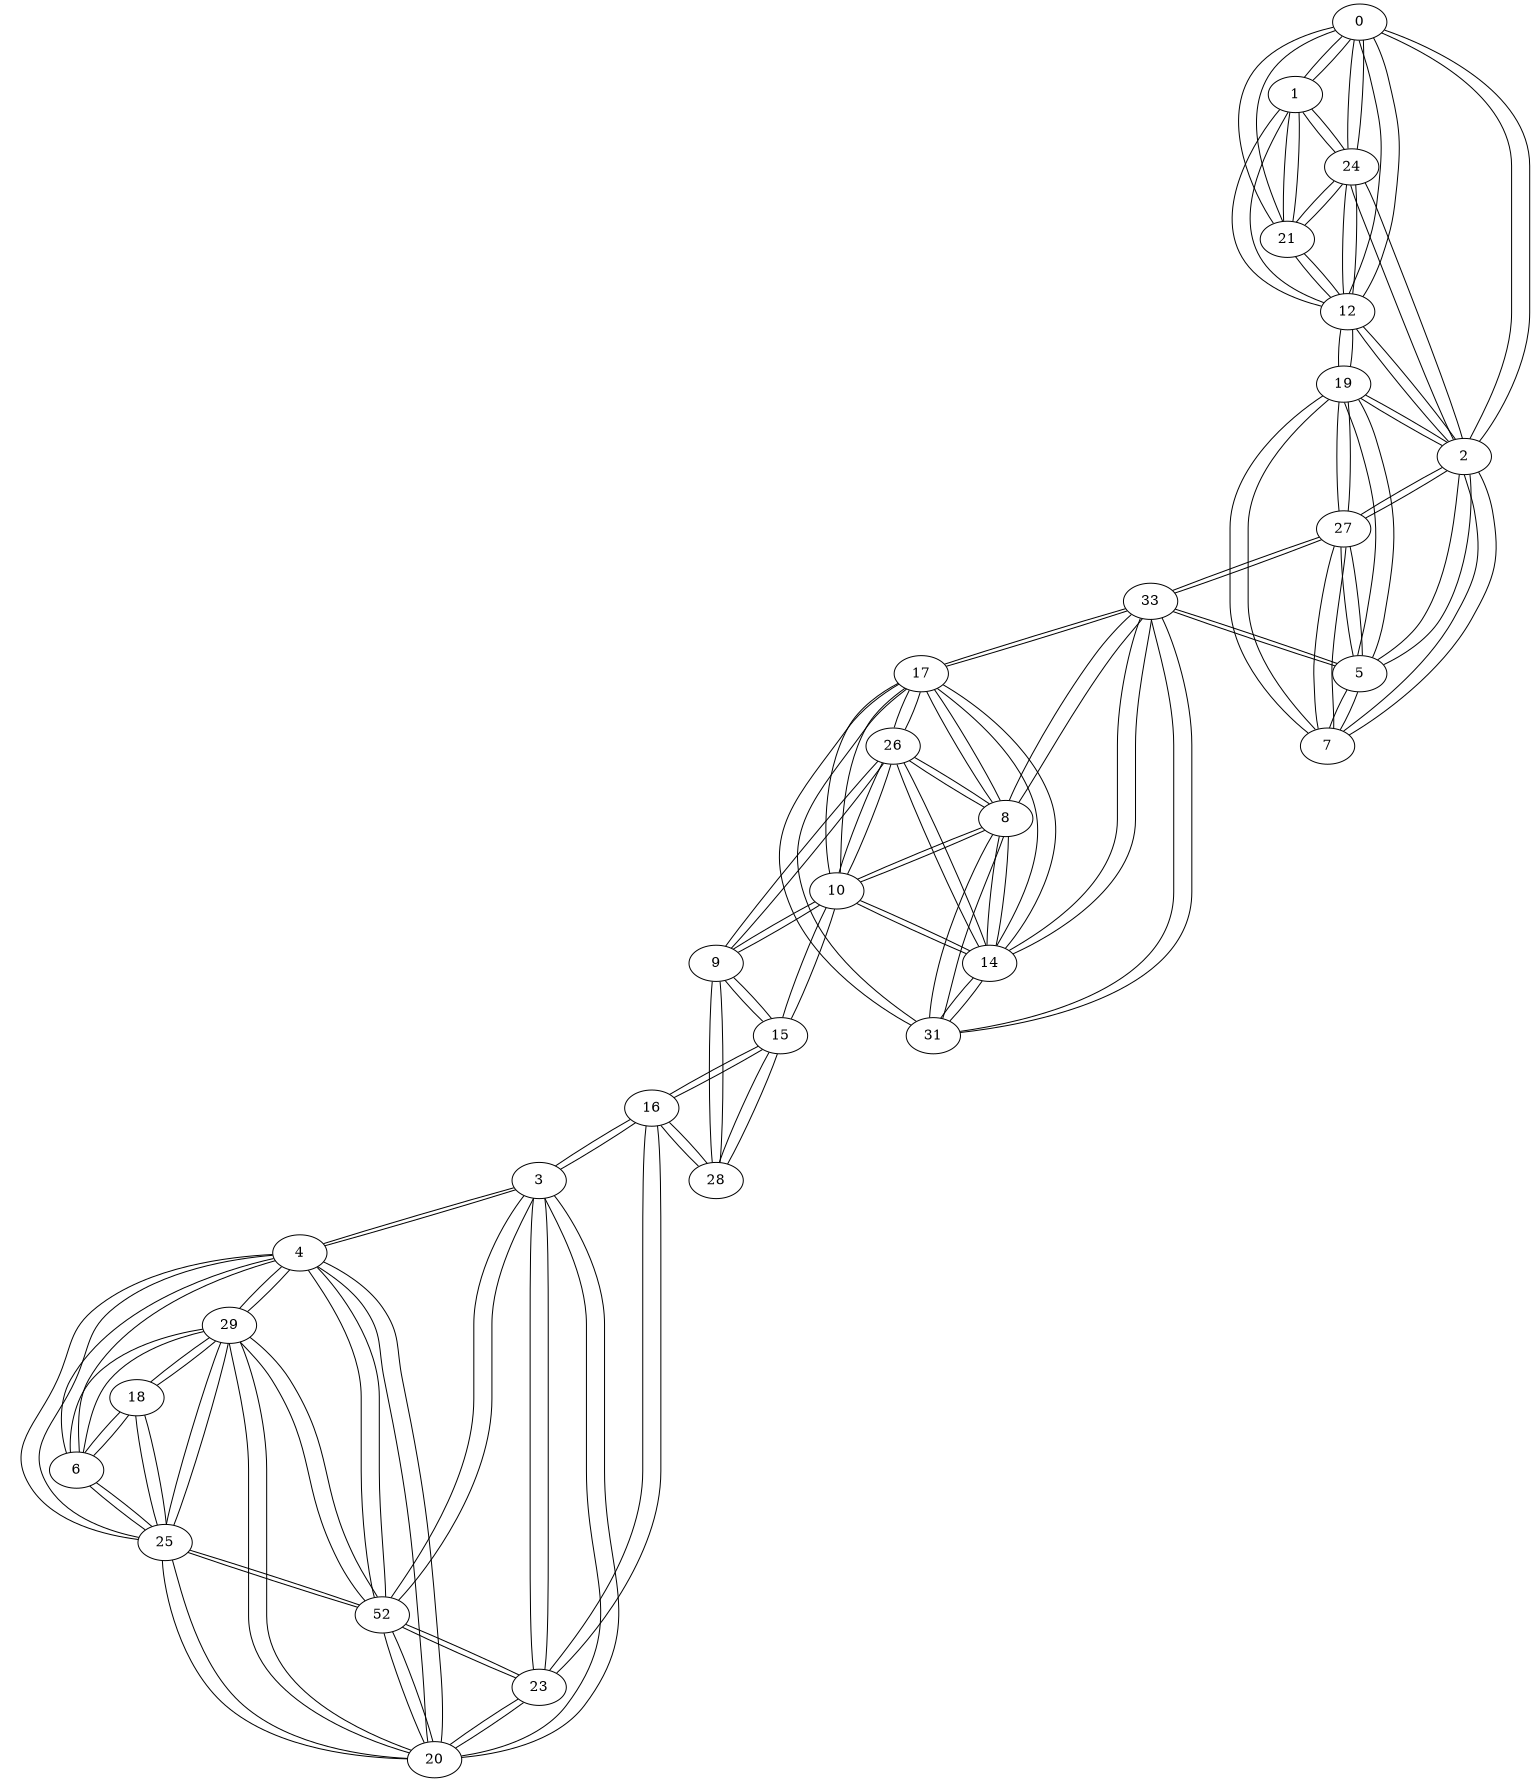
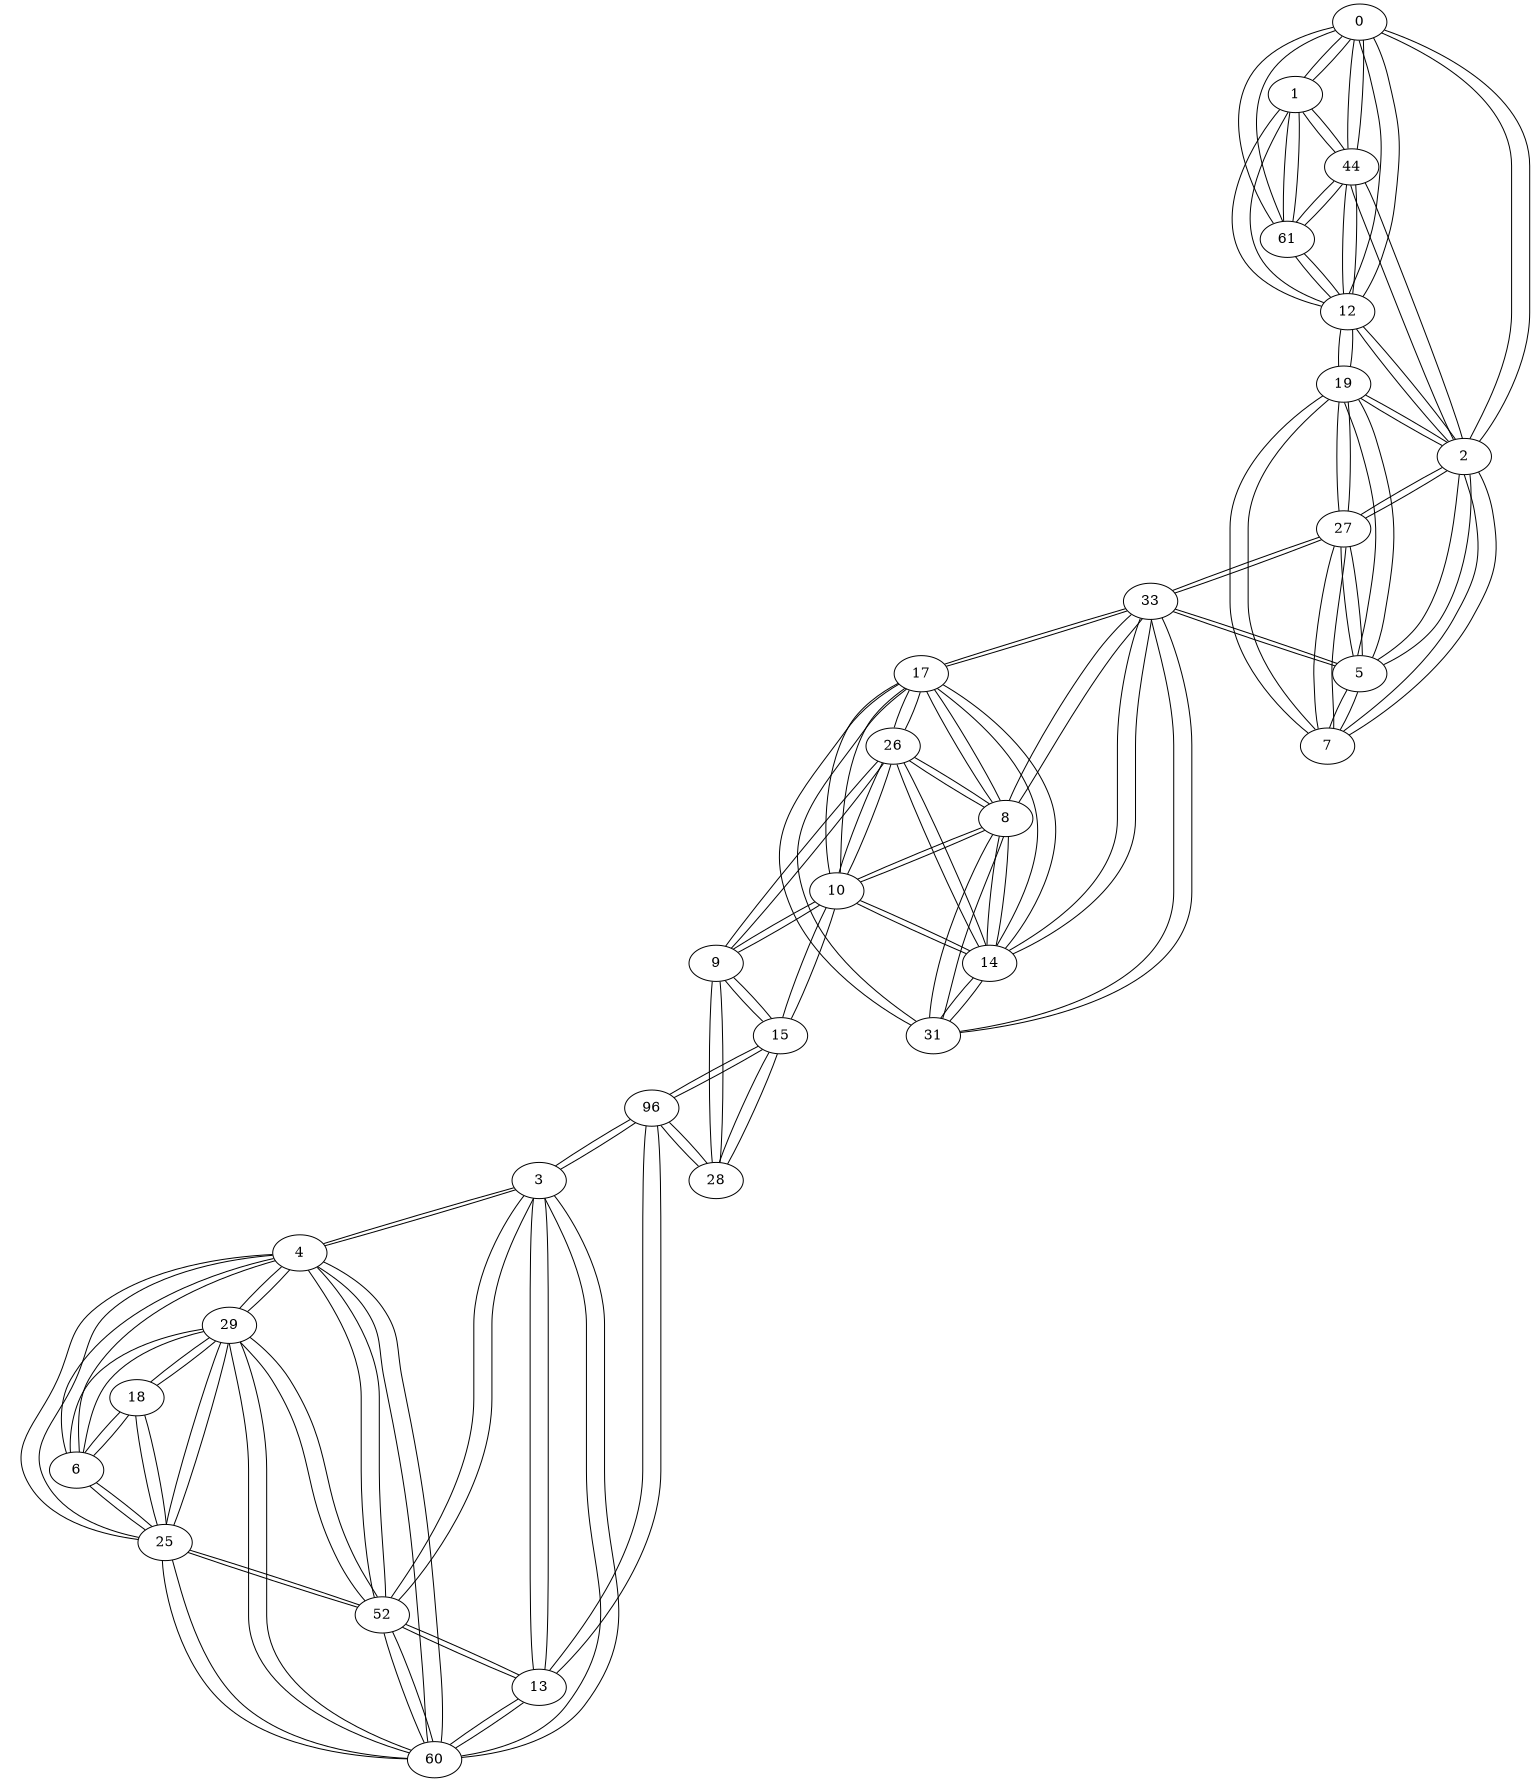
(1352, 167) -> (1352, 167)
(1287, 239) -> (1287, 239)
(652, 1108) -> (652, 1108)
(539, 1687) -> (539, 1687)
(435, 1760) -> (435, 1760)
